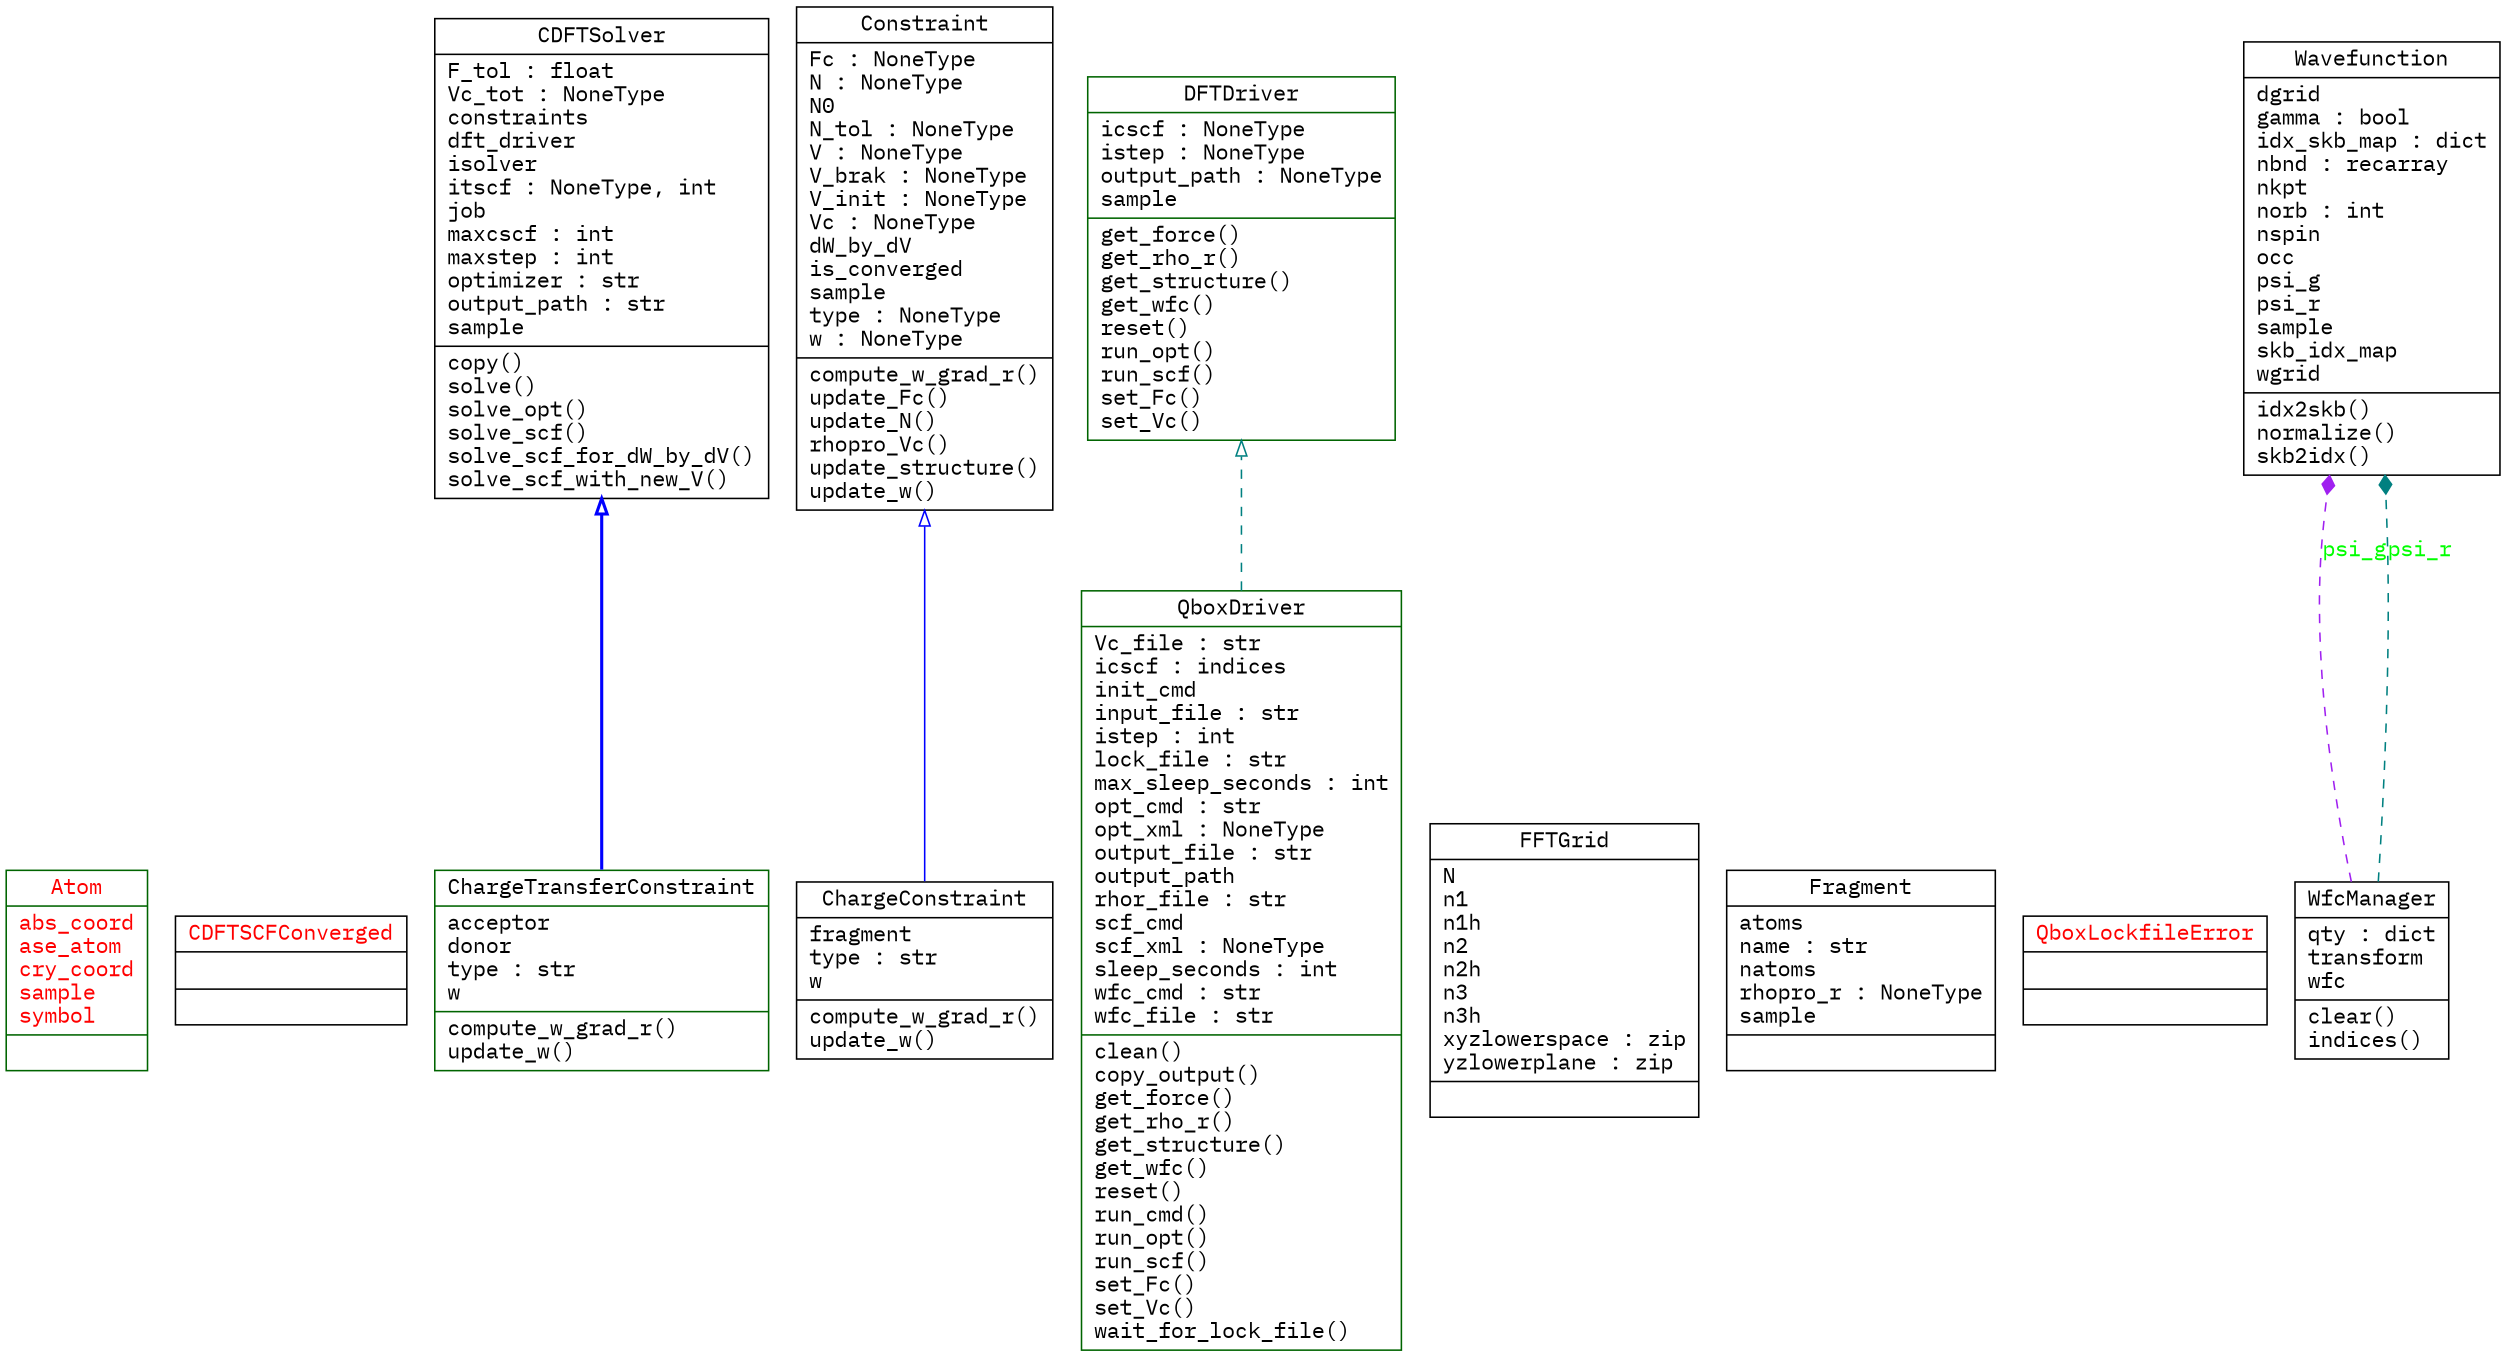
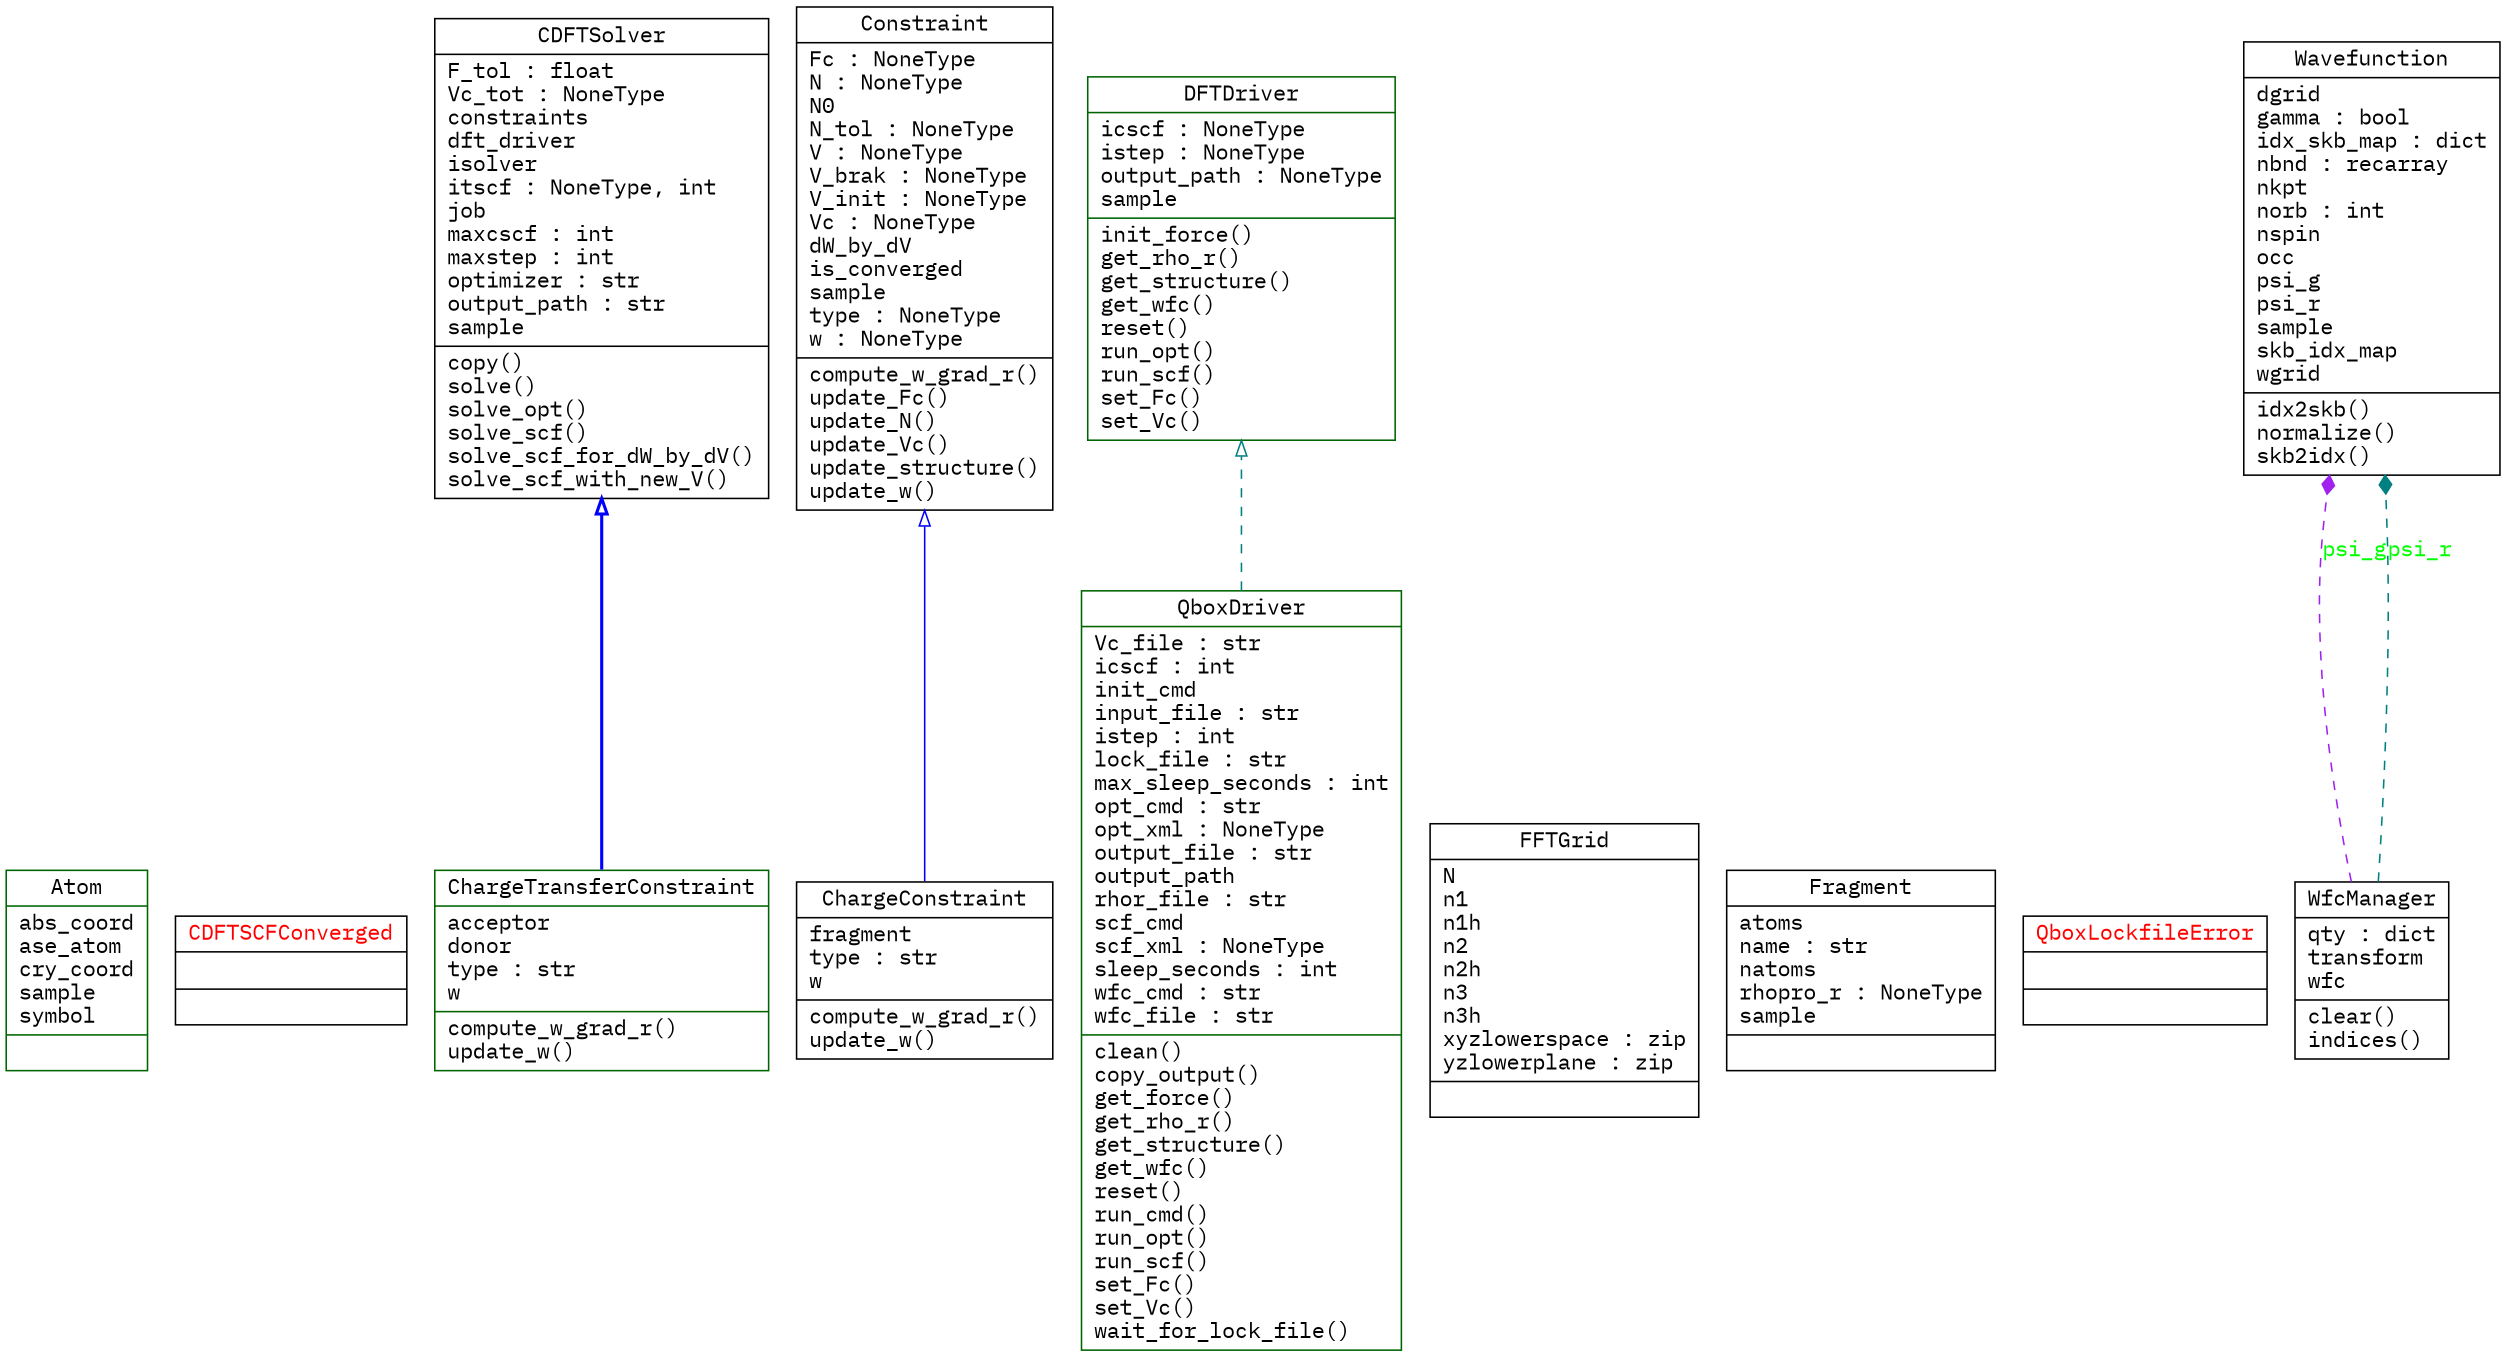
(1171, 235) -> (1178, 235)
(880, 445) -> (880, 445)
(1190, 667) -> (1165, 667)
(77, 970) -> (77, 970)
